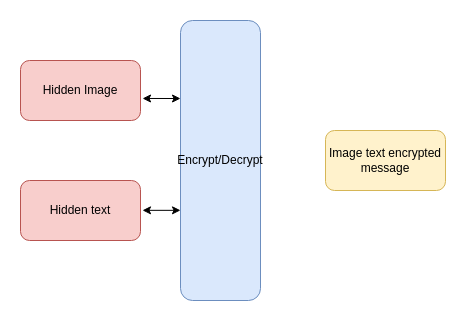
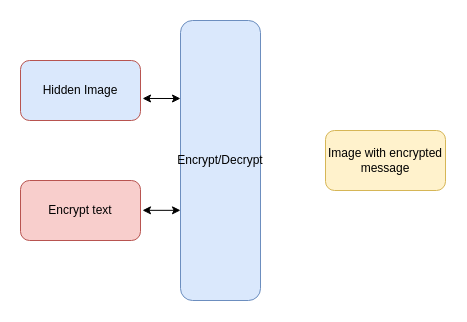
(81, 91) -> (81, 91)
(386, 161) -> (386, 161)
(81, 211) -> (81, 211)
